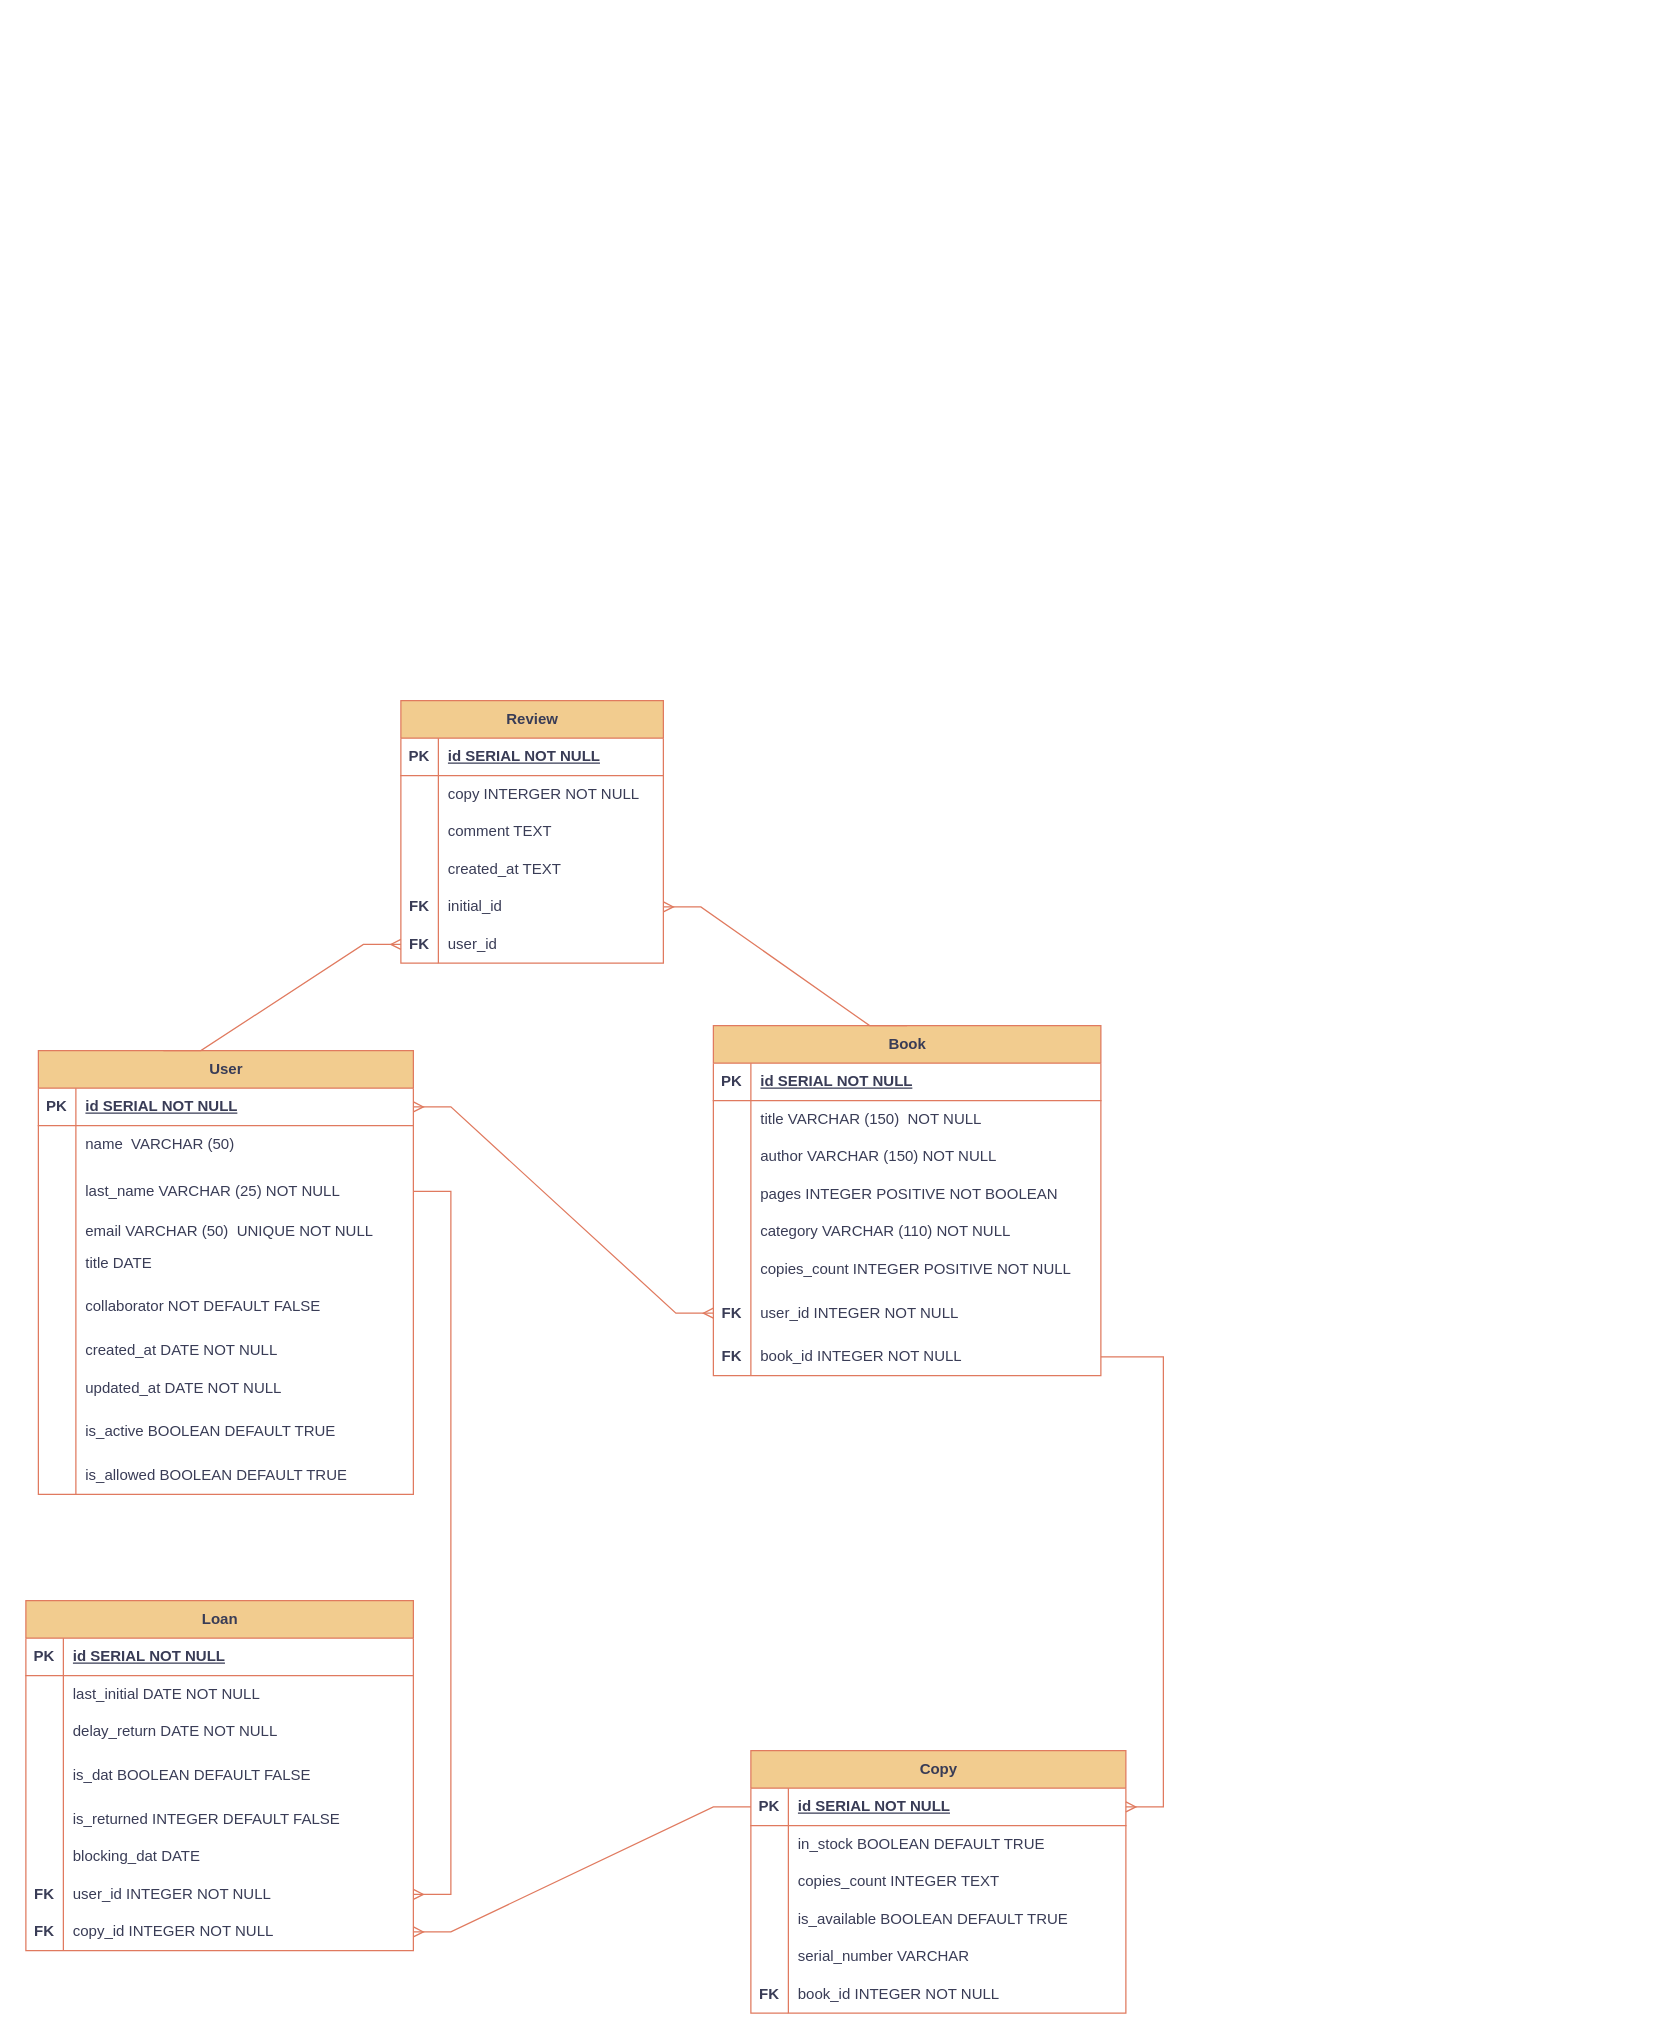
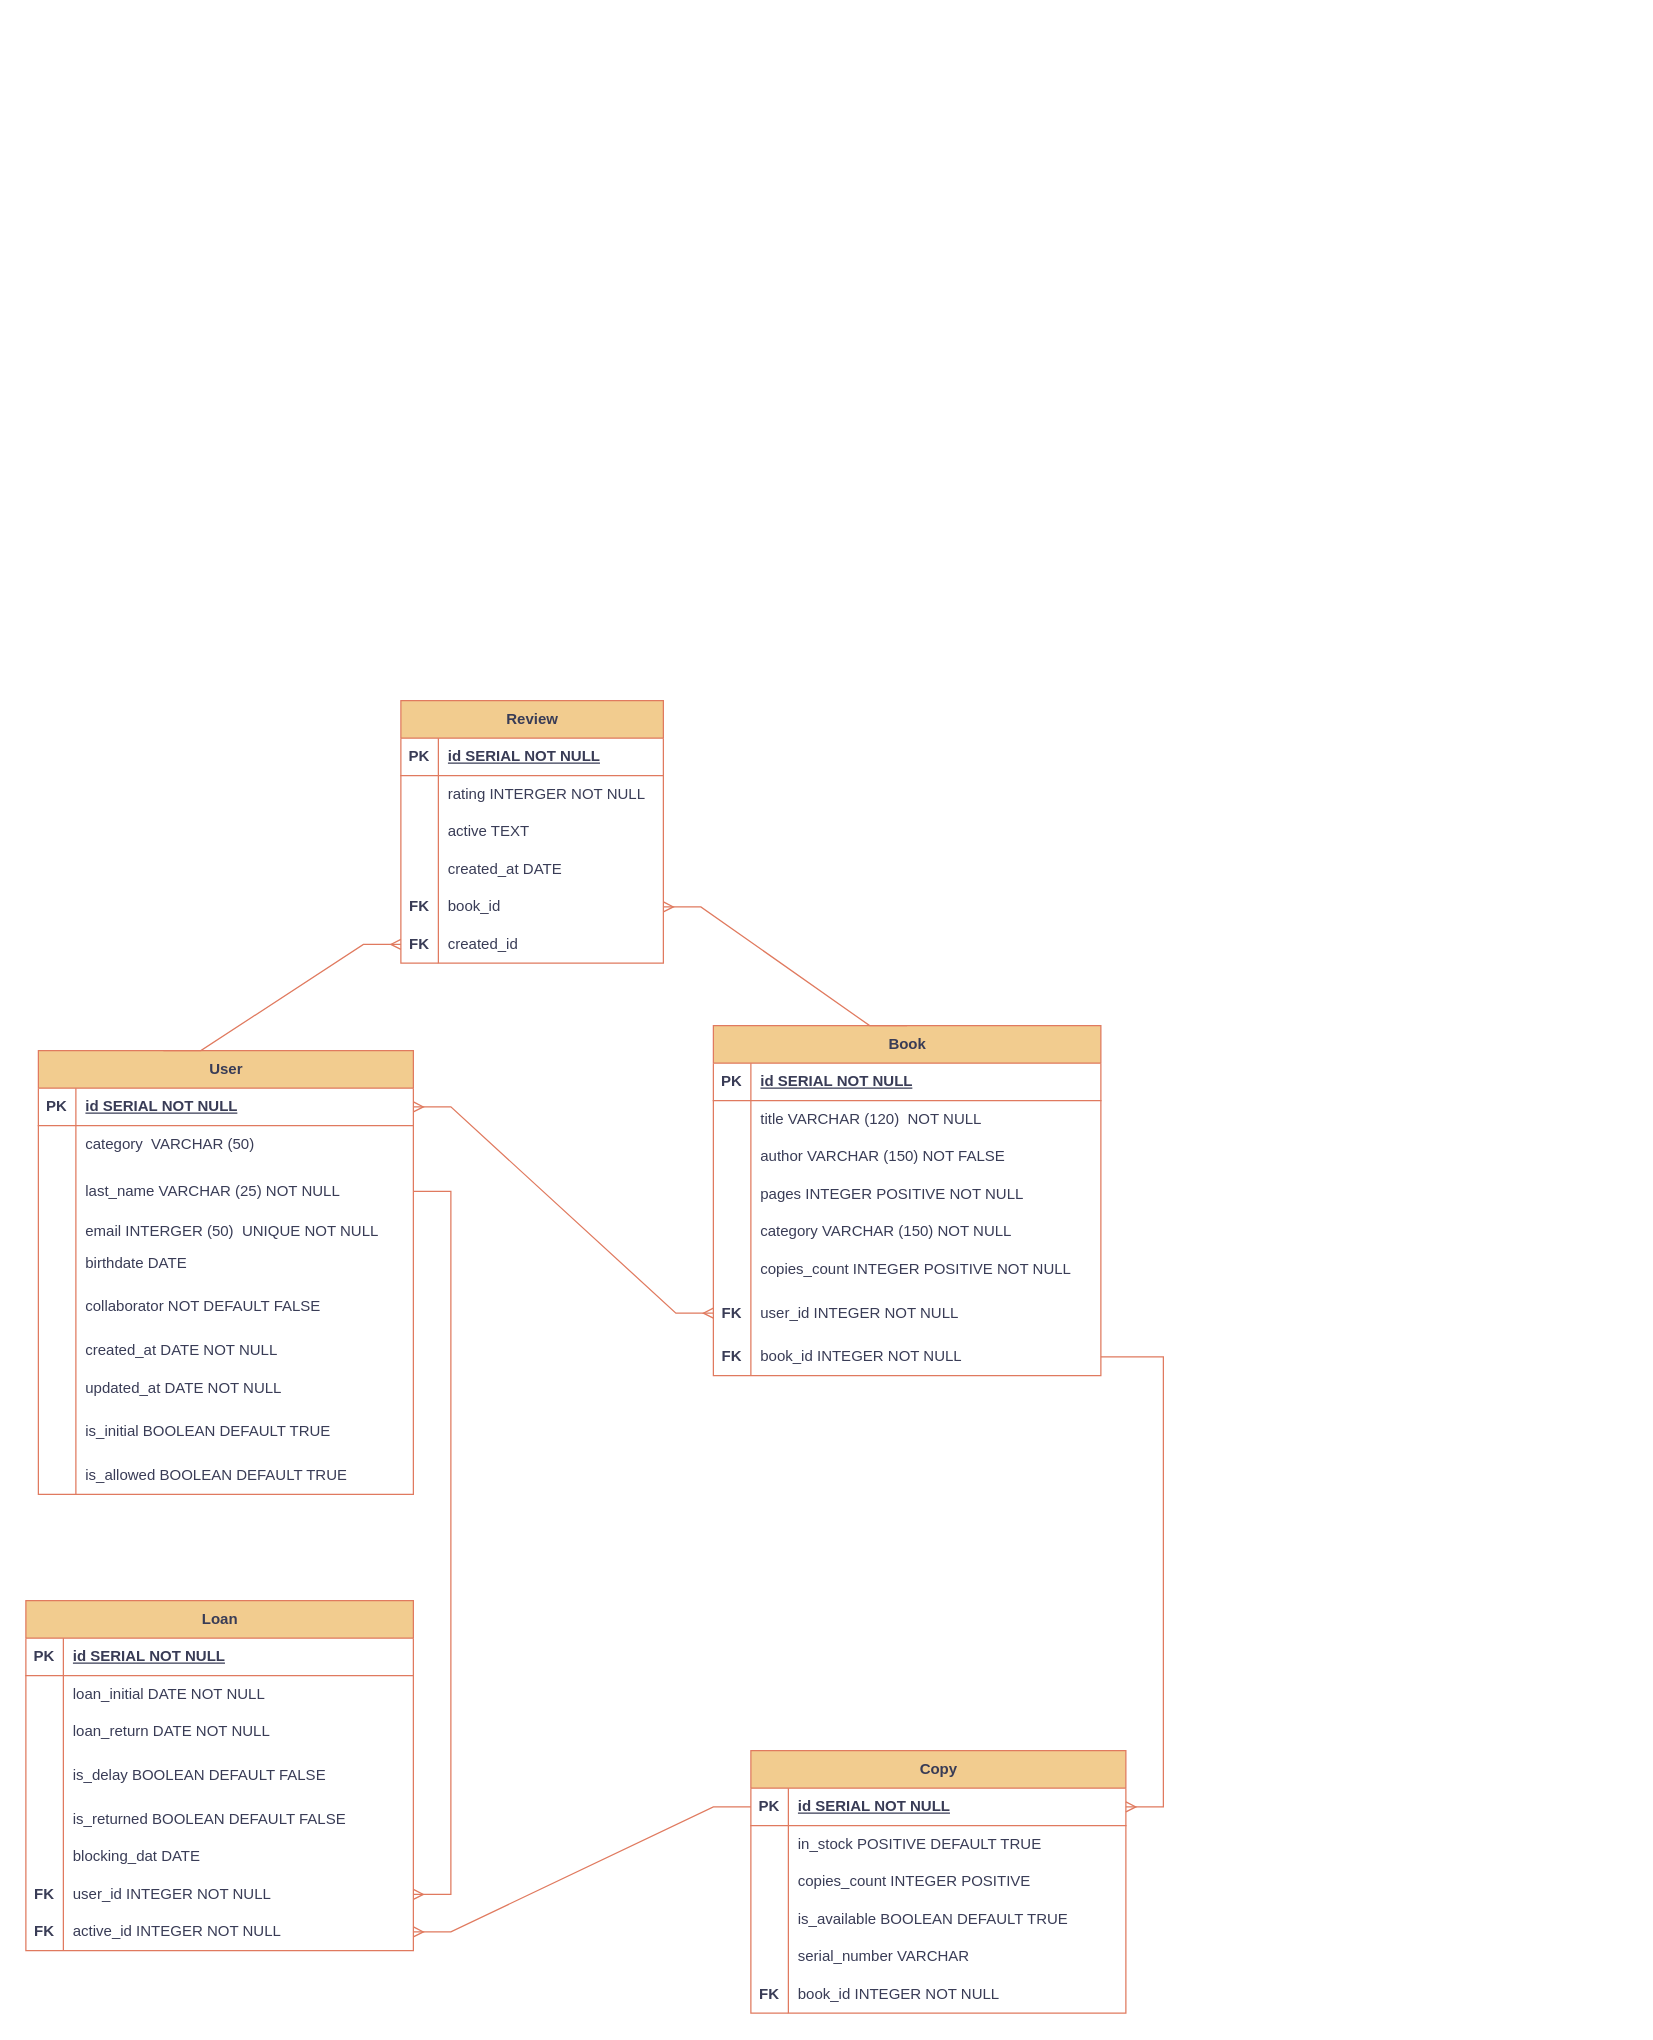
(535, 794) -> (541, 794)
(497, 832) -> (490, 832)
(509, 869) -> (509, 869)
(480, 907) -> (476, 907)
(476, 944) -> (488, 944)
(871, 1119) -> (871, 1119)
(157, 1144) -> (174, 1144)
(875, 1157) -> (879, 1157)
(896, 1194) -> (883, 1194)
(219, 1232) -> (223, 1232)
(883, 1232) -> (883, 1232)
(122, 1263) -> (141, 1263)
(202, 1432) -> (200, 1432)
(167, 1694) -> (167, 1694)
(175, 1732) -> (170, 1732)
(183, 1776) -> (189, 1776)
(204, 1819) -> (204, 1819)
(912, 1844) -> (916, 1844)
(897, 1882) -> (914, 1882)
(166, 1932) -> (173, 1932)
